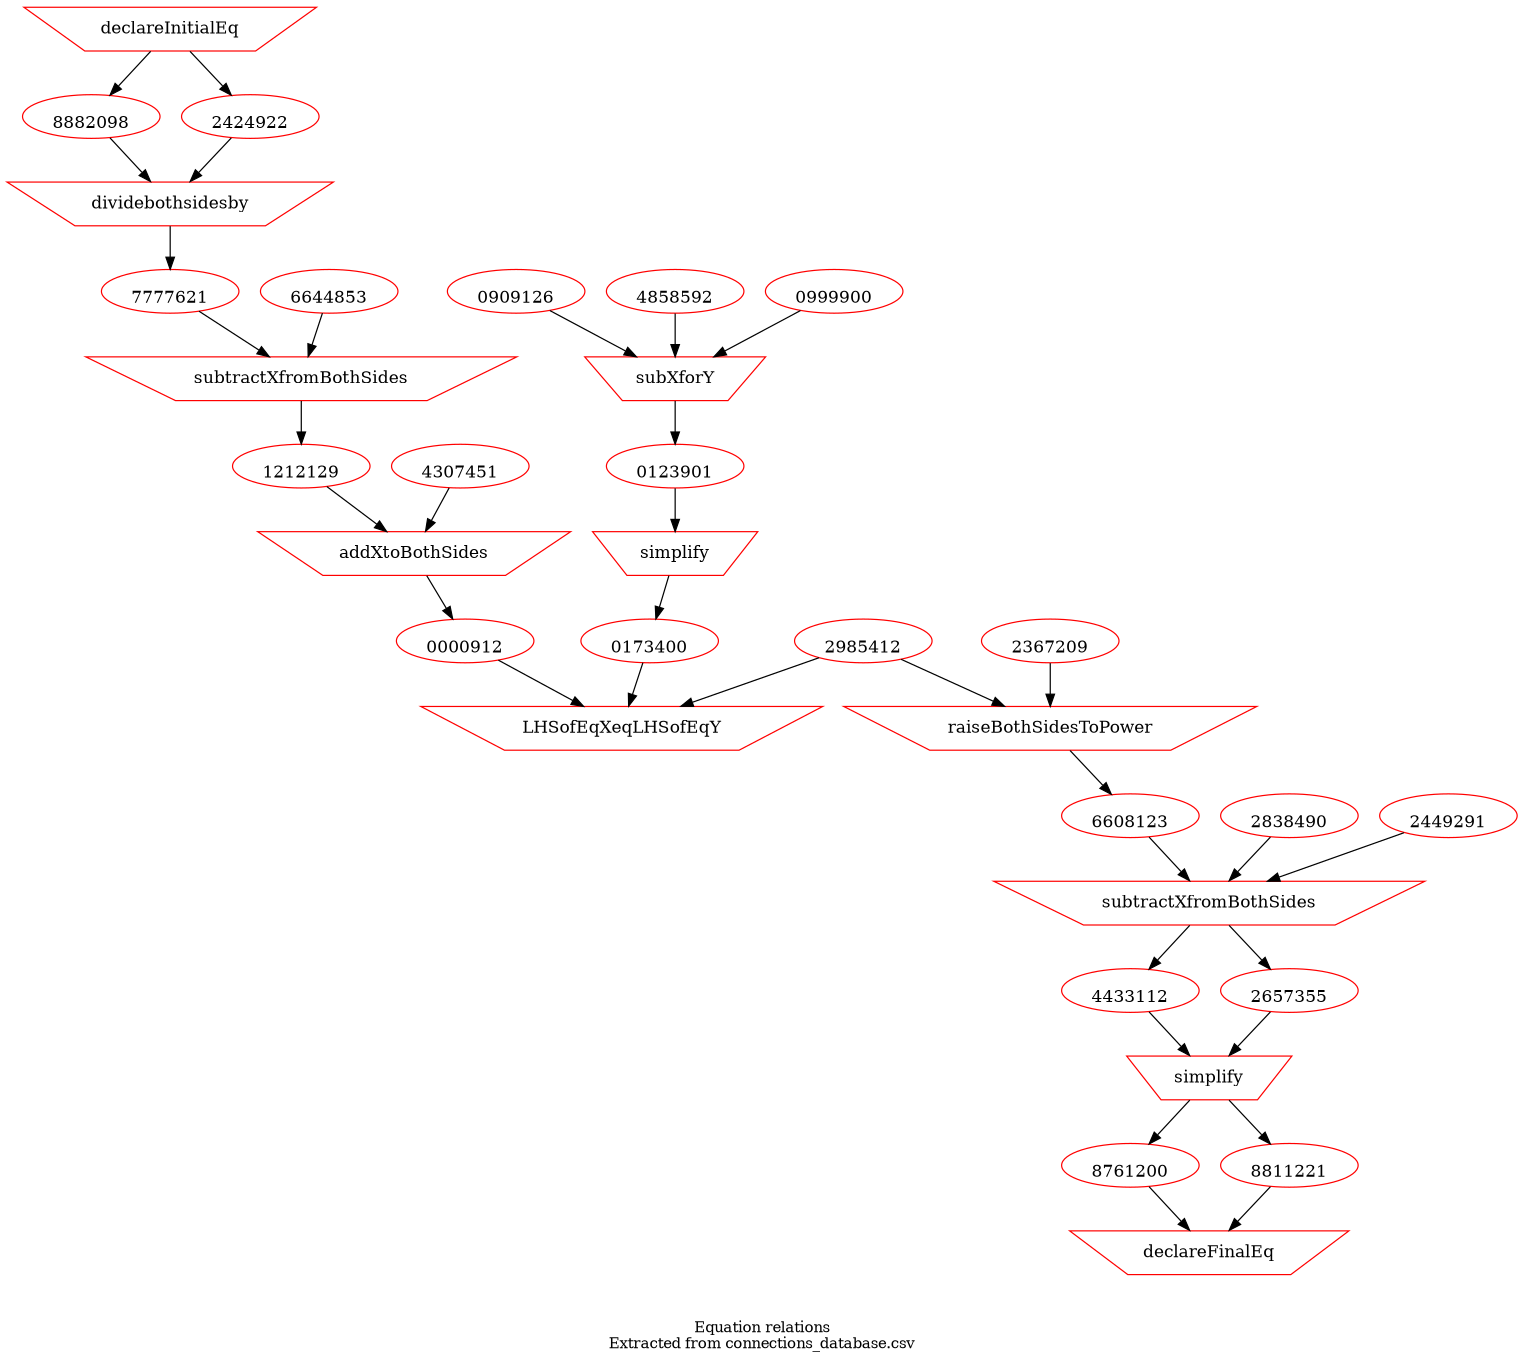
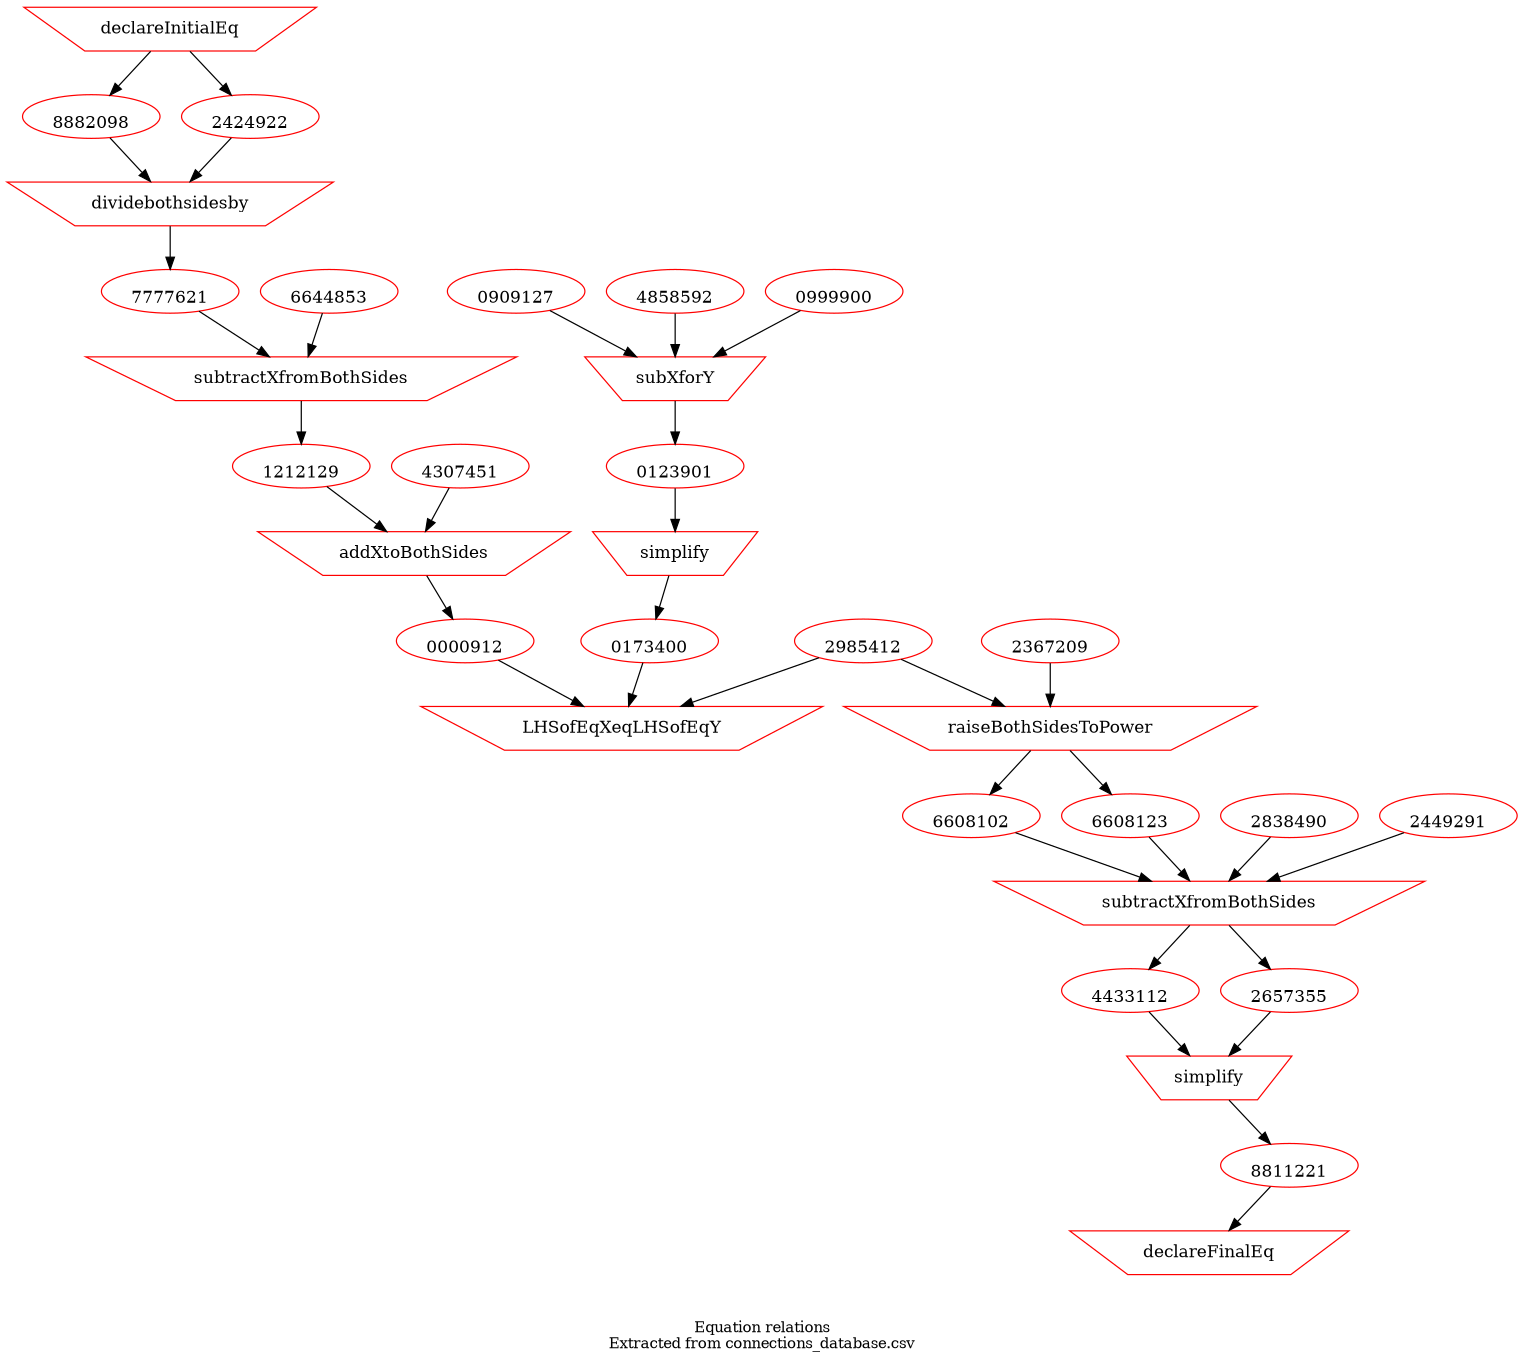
(516, 291) -> (516, 291)
none -> (971, 816)
(1130, 1165) -> none
